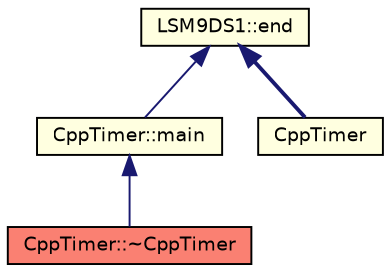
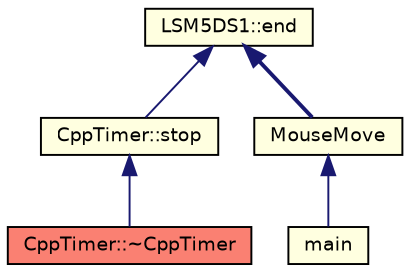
(225, 27) -> (229, 27)
(130, 136) -> (130, 136)
(321, 136) -> (328, 136)
none -> (328, 246)
